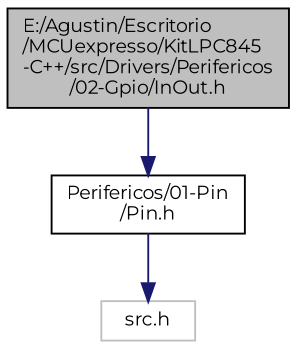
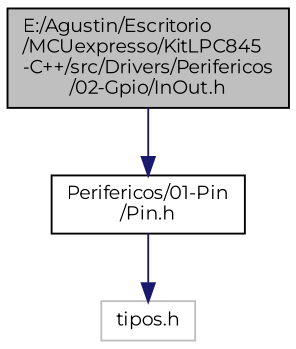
(148, 321) -> (148, 321)
